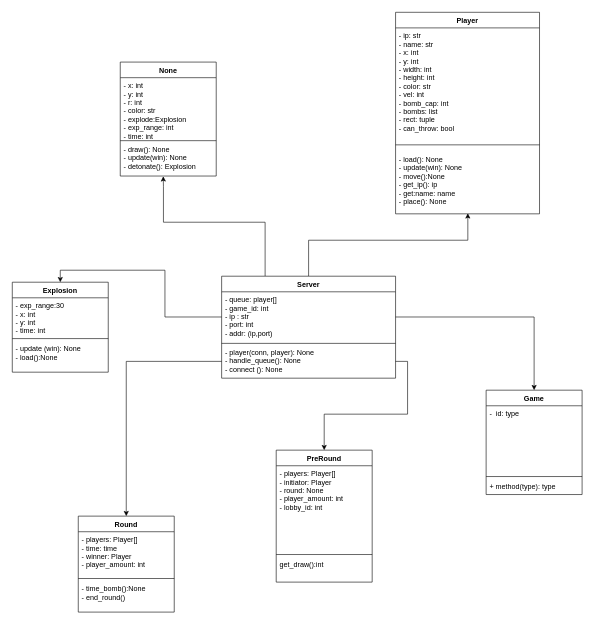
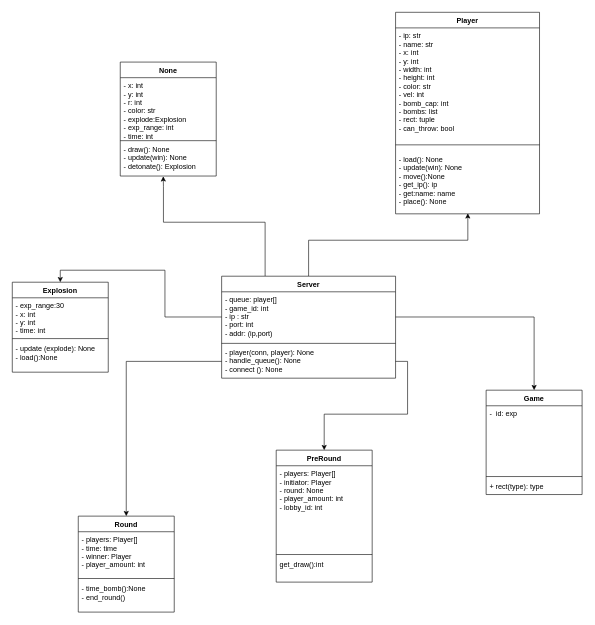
(51, 349) -> (59, 349)
(508, 414) -> (506, 414)
(527, 487) -> (523, 487)
